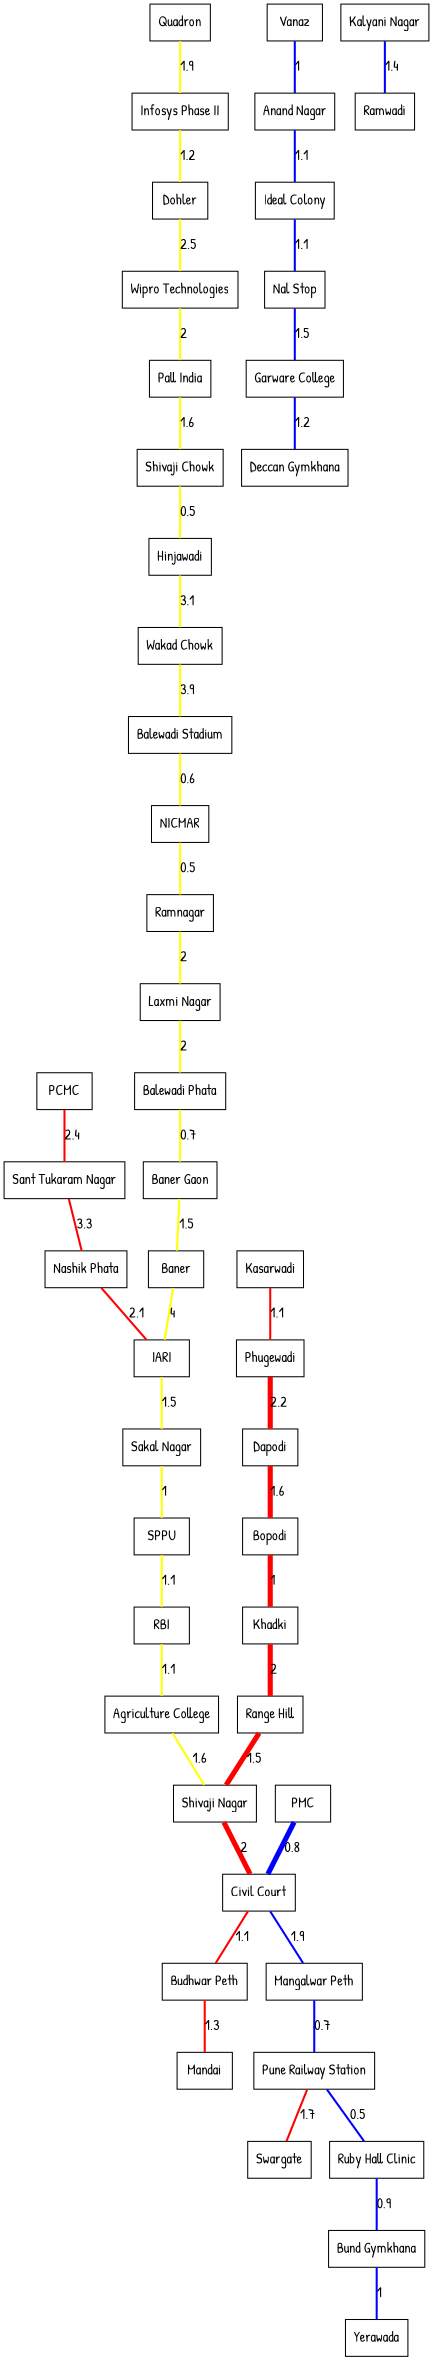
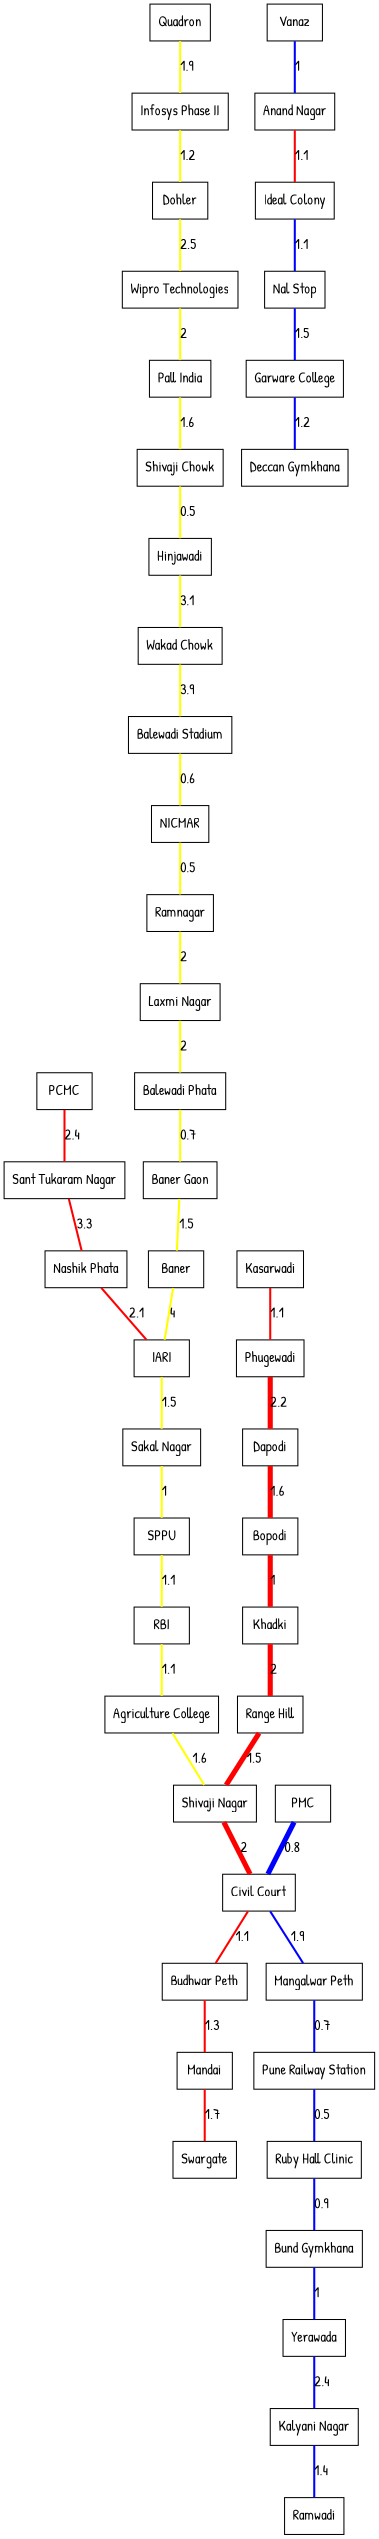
(295, 156) -> (295, 156)
(297, 2115) -> (205, 2115)
none -> (314, 2382)
